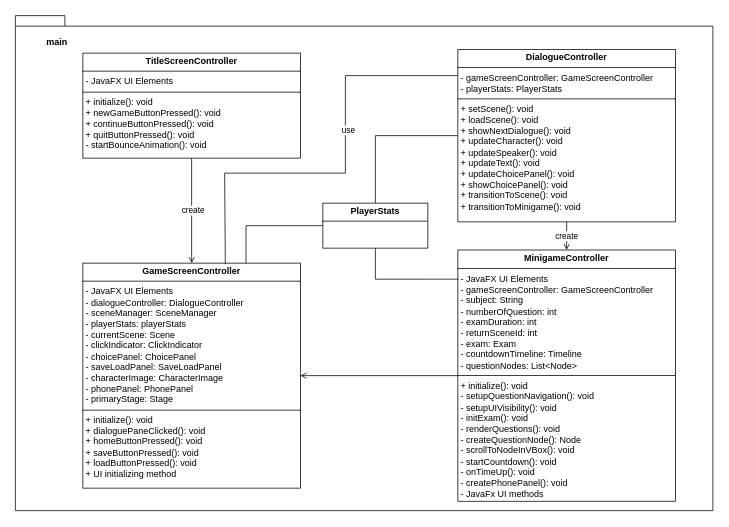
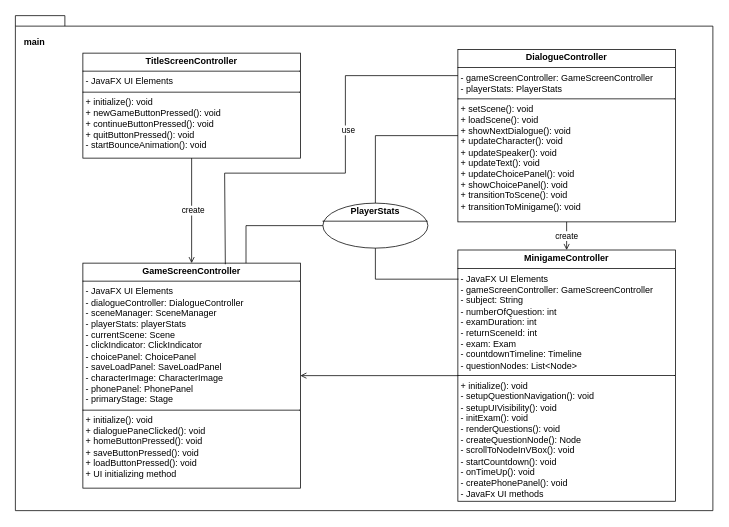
(57, 42) -> (34, 42)
(375, 225) -> (375, 225)
